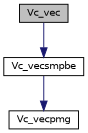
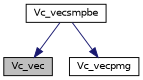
(44, 35) -> (50, 36)
